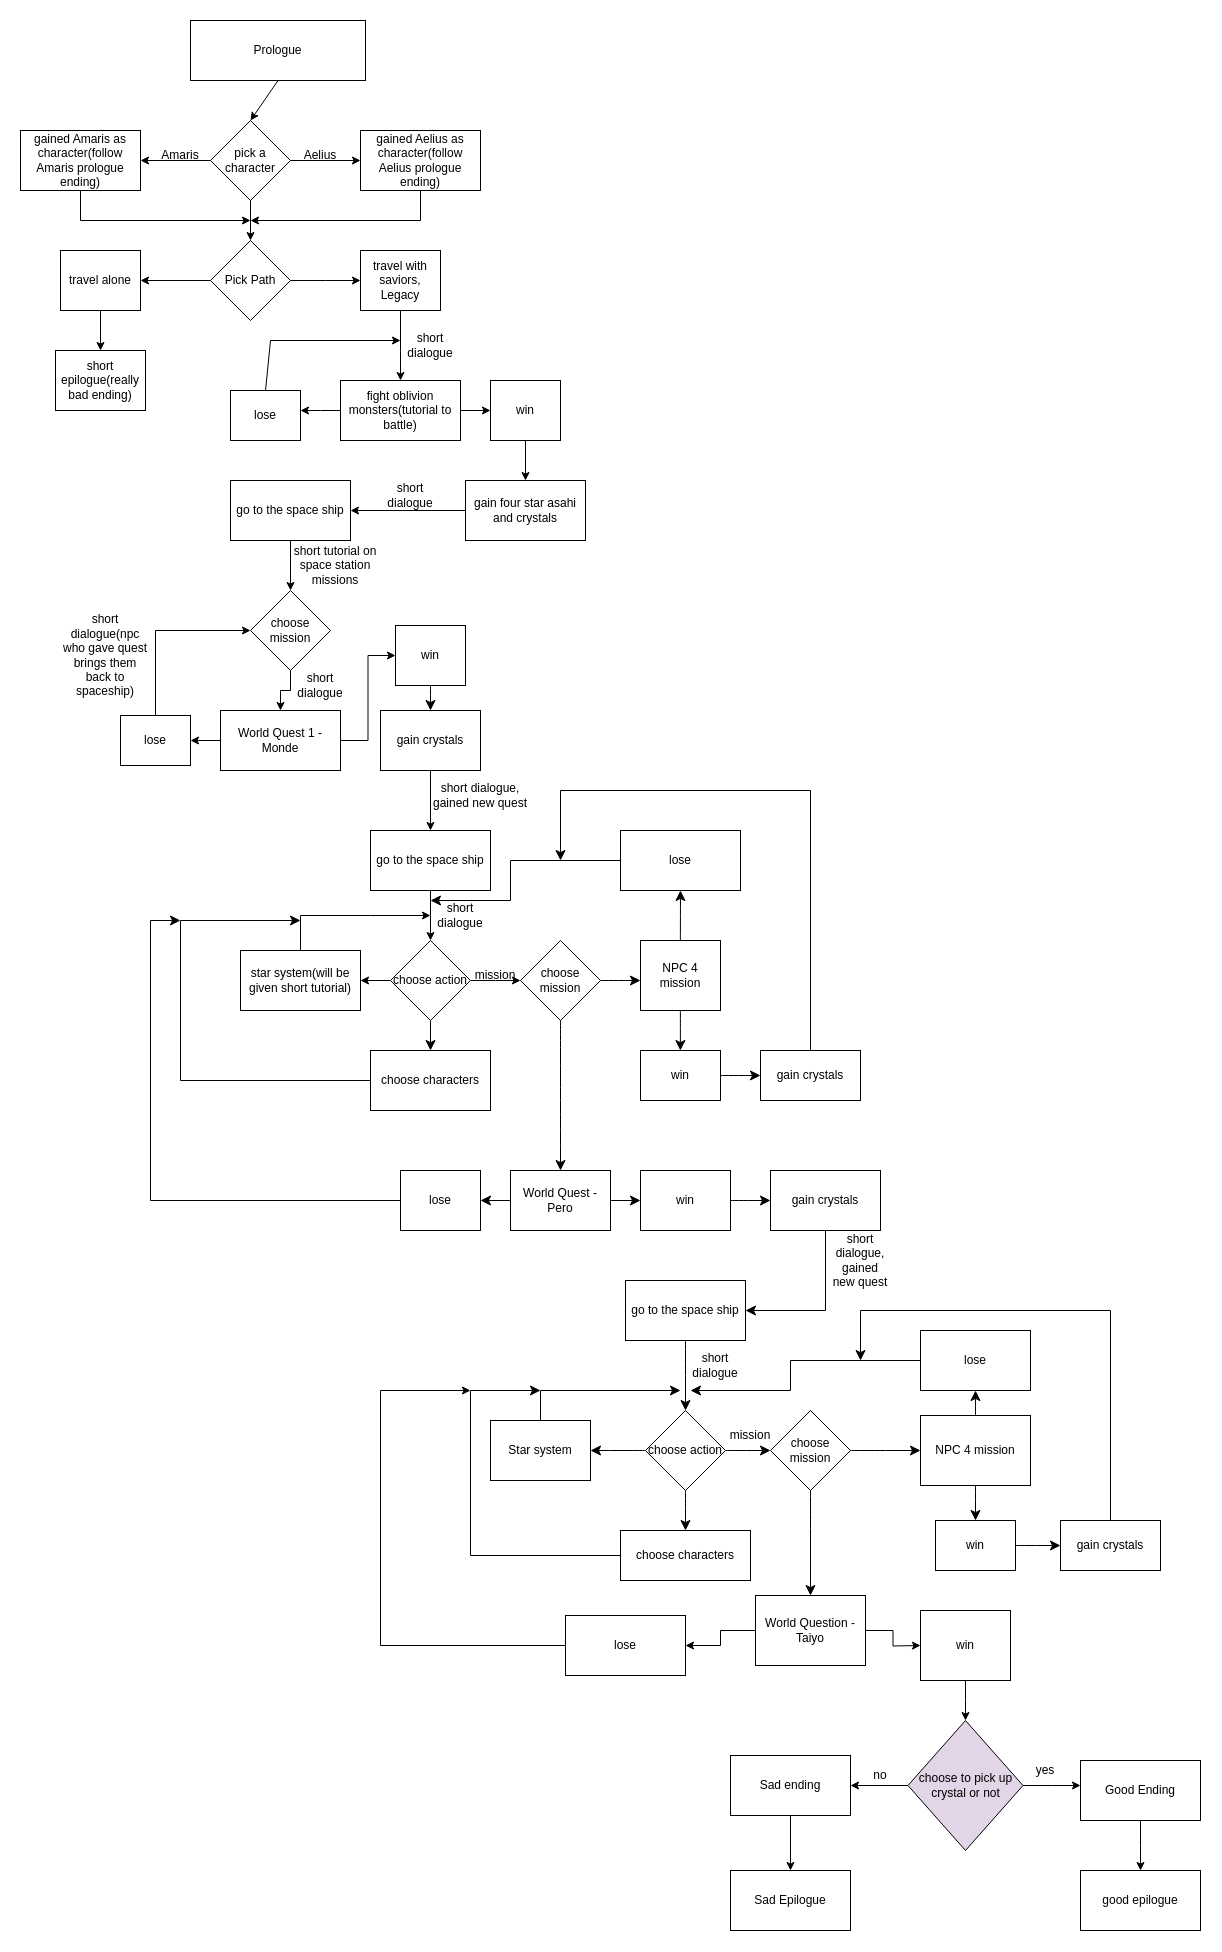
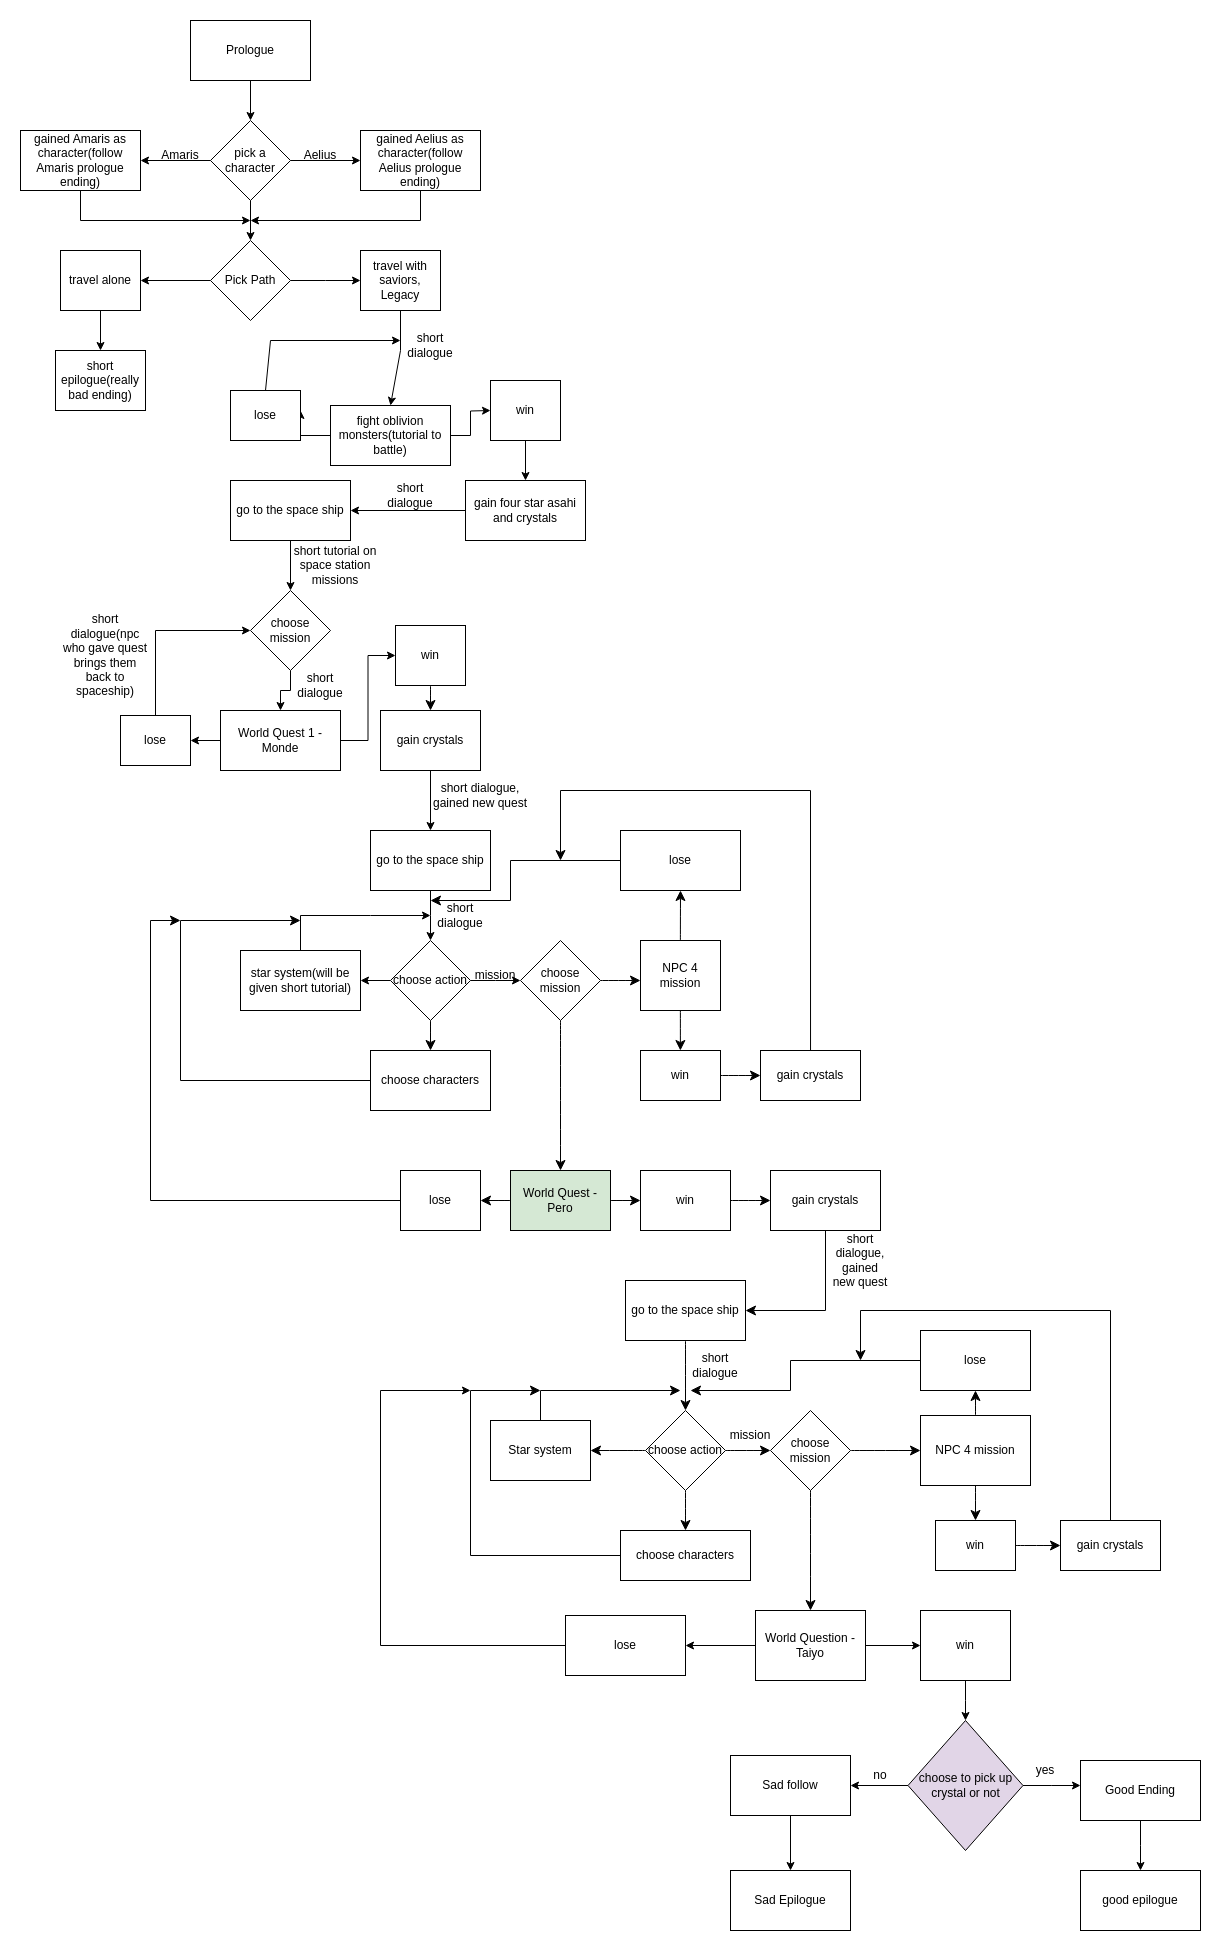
(278, 51) -> (251, 51)
(401, 411) -> (391, 436)
(561, 1201) -> (561, 1201)
(811, 1631) -> (811, 1646)
(791, 1786) -> (791, 1786)
